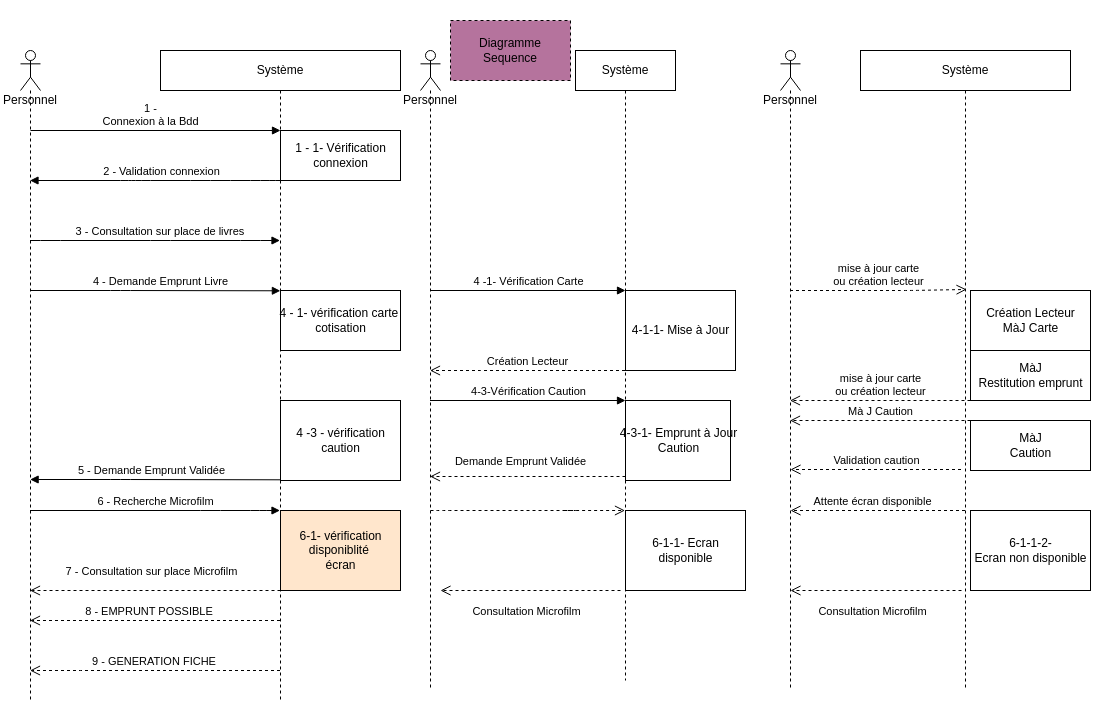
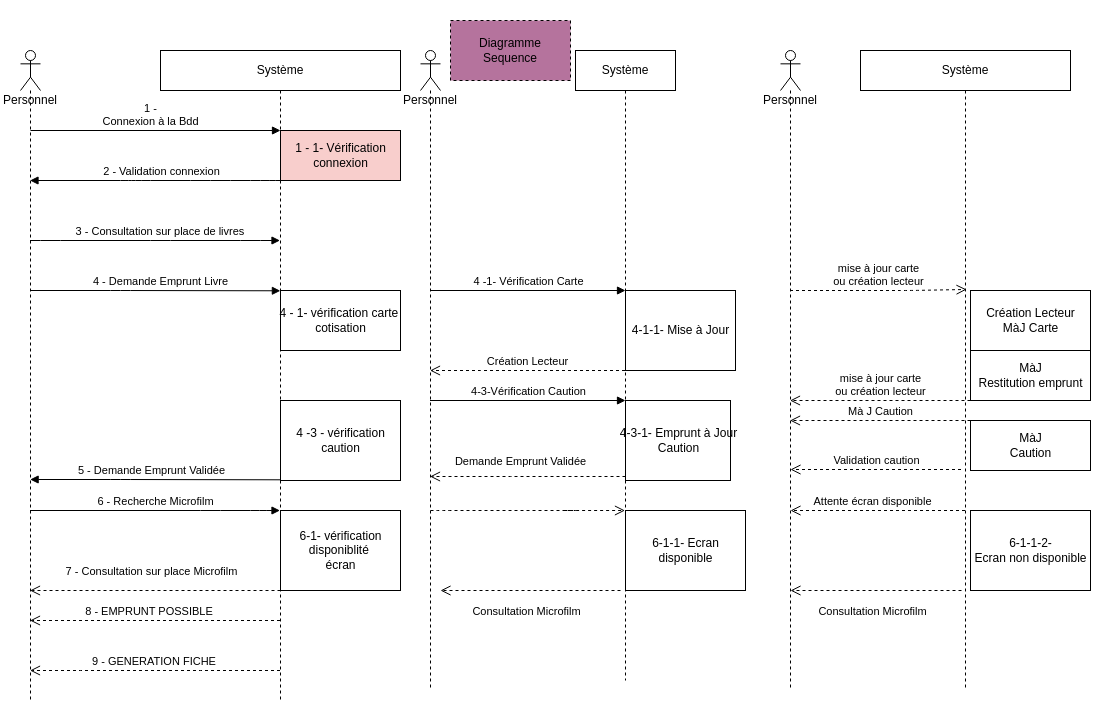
(341, 156) -> (341, 156)
(341, 551) -> (341, 551)
